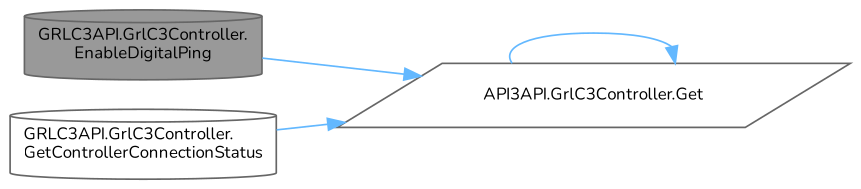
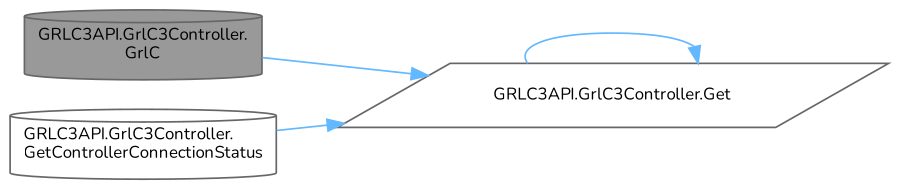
(143, 45) -> (143, 45)
(594, 95) -> (613, 95)
